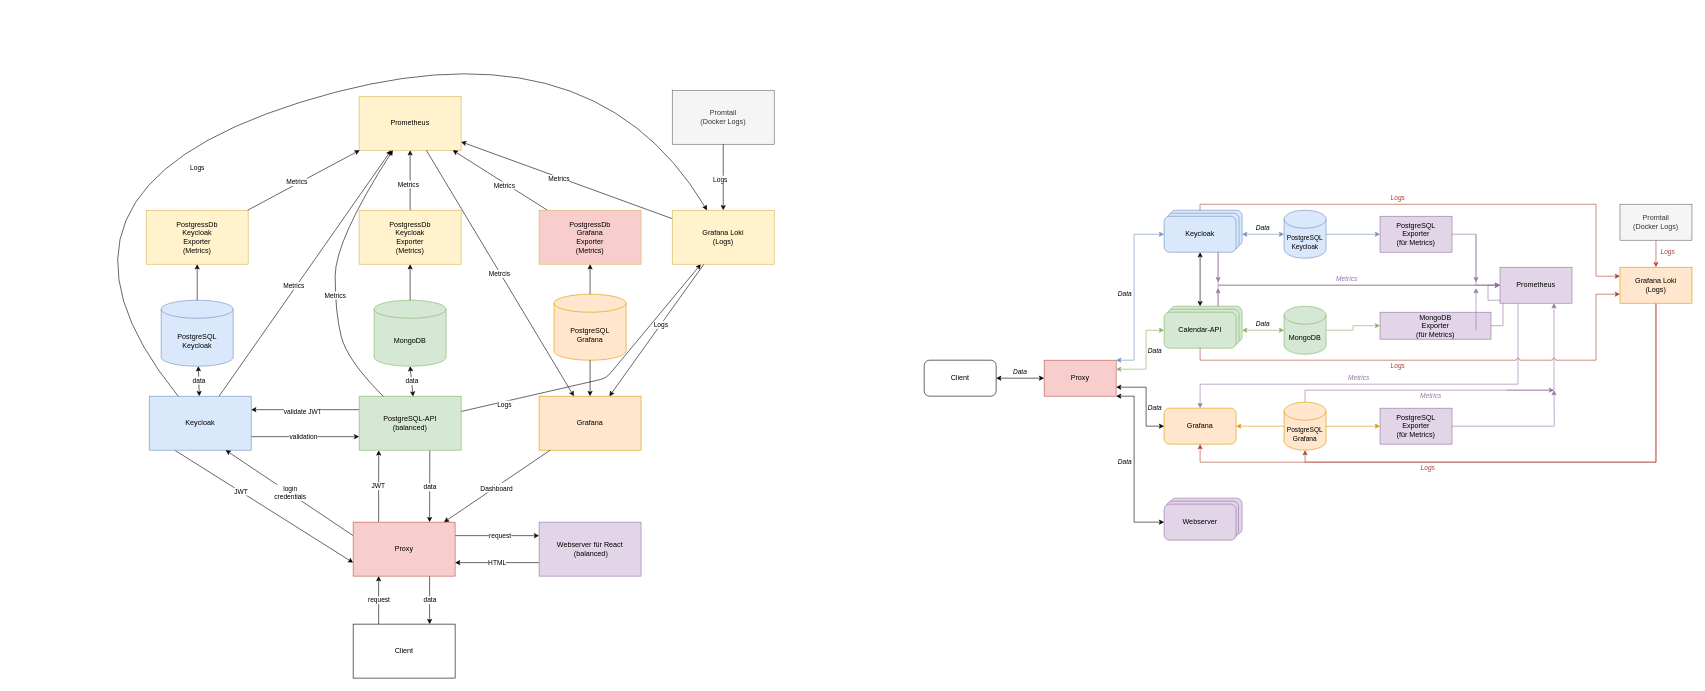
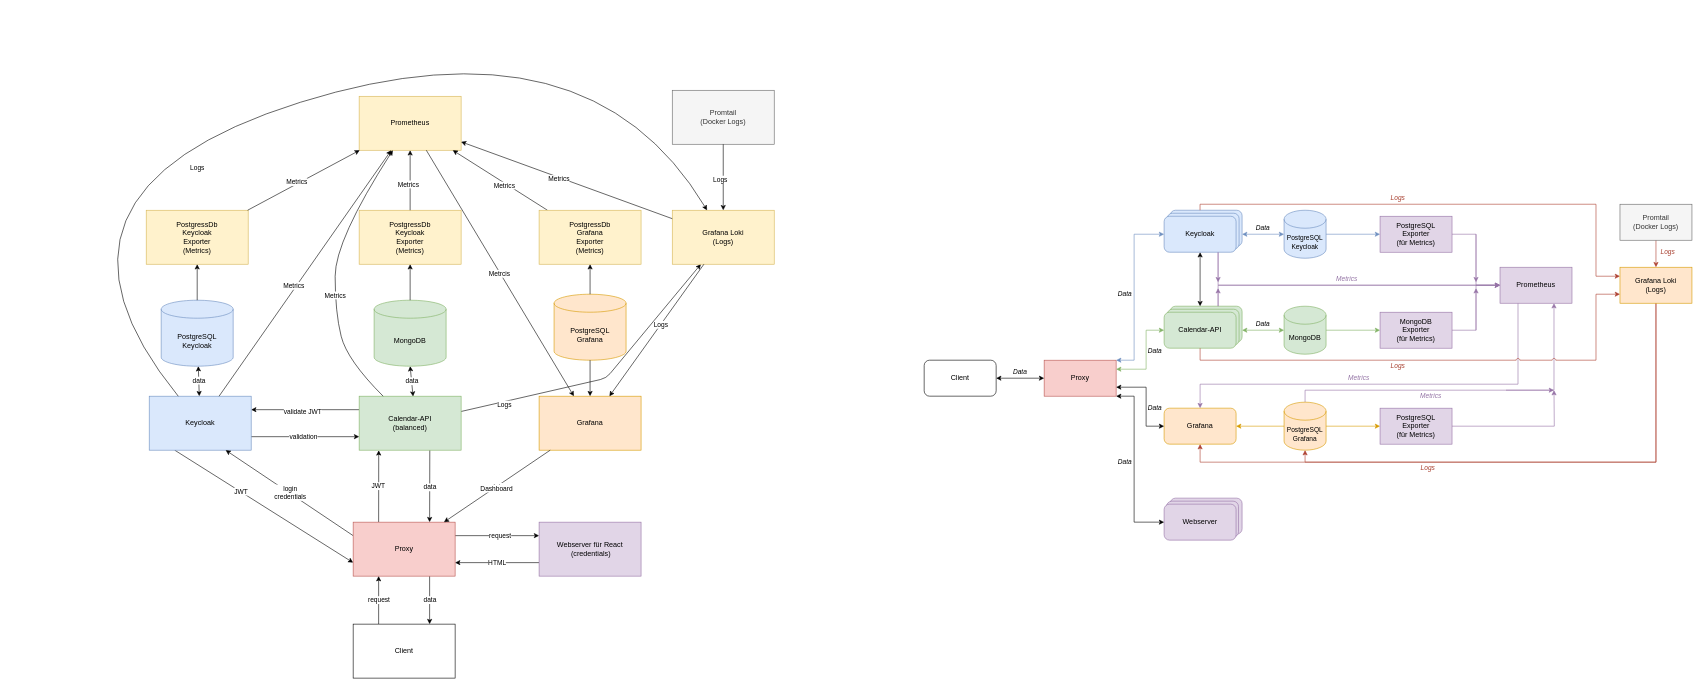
(590, 237) -> (590, 237)
(1436, 326) -> (1416, 330)
(410, 423) -> (410, 423)
(590, 549) -> (590, 549)
